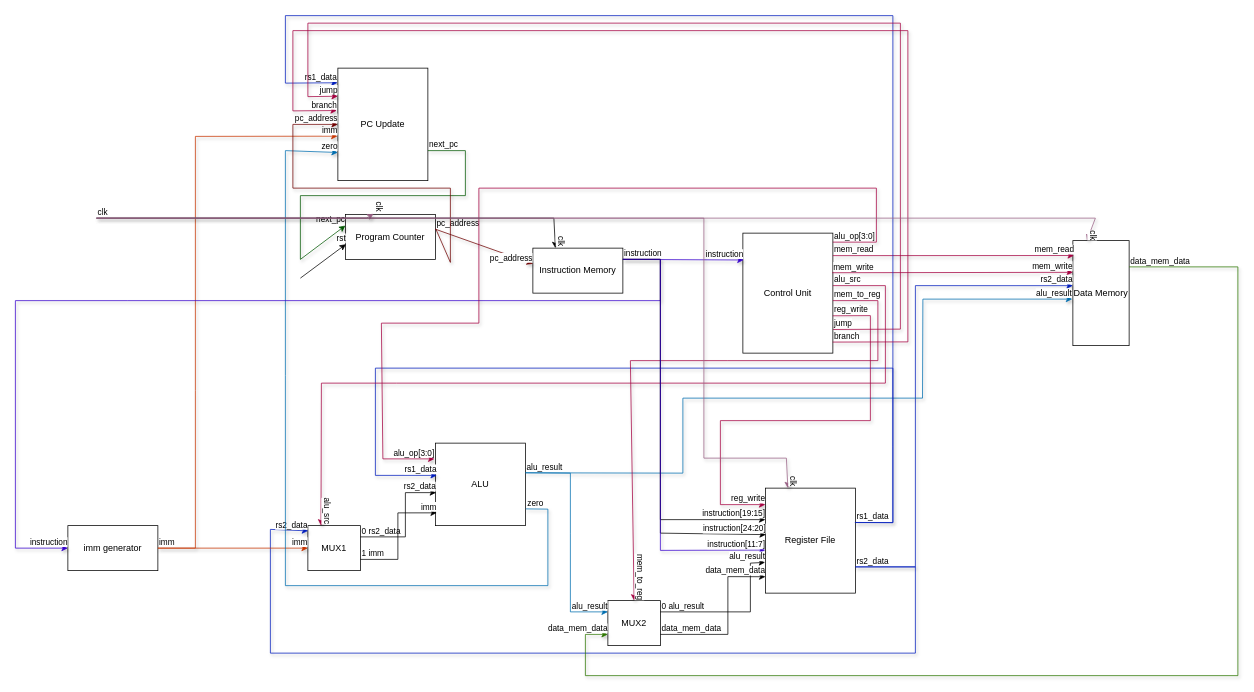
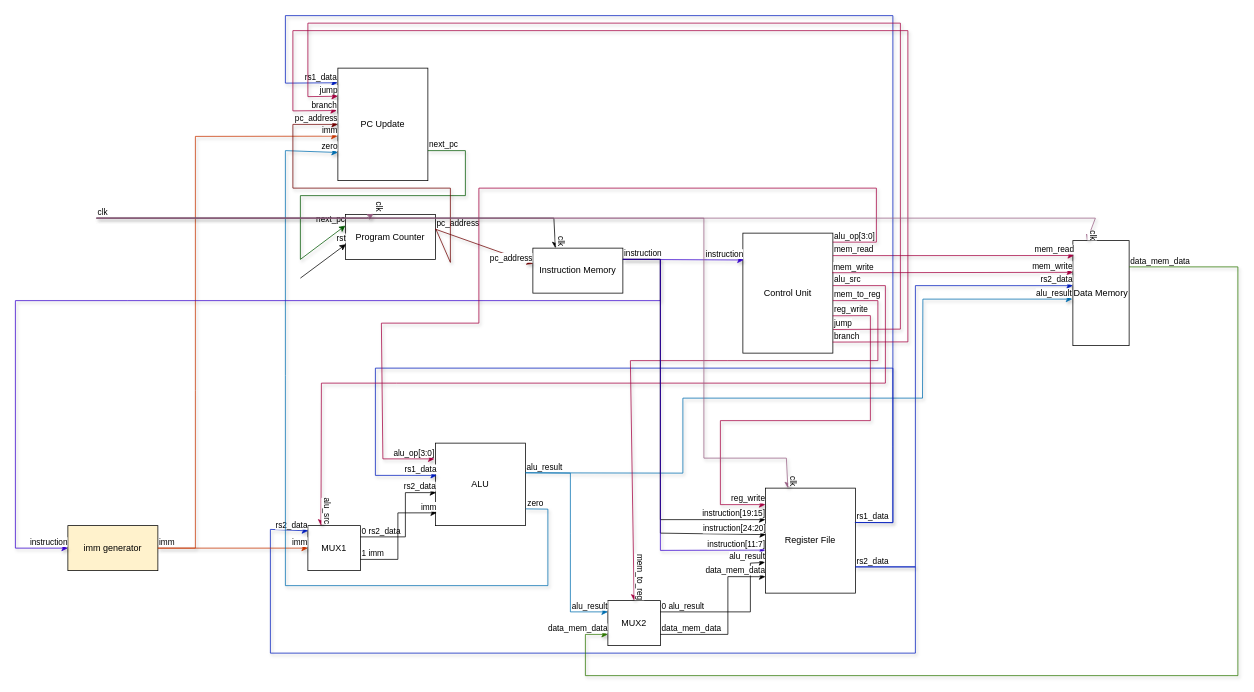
(113, 548) -> (113, 548)
